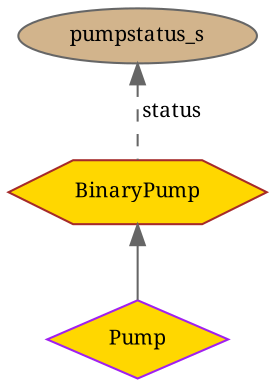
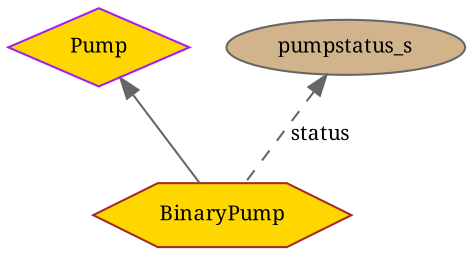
(138, 273) -> (166, 139)
